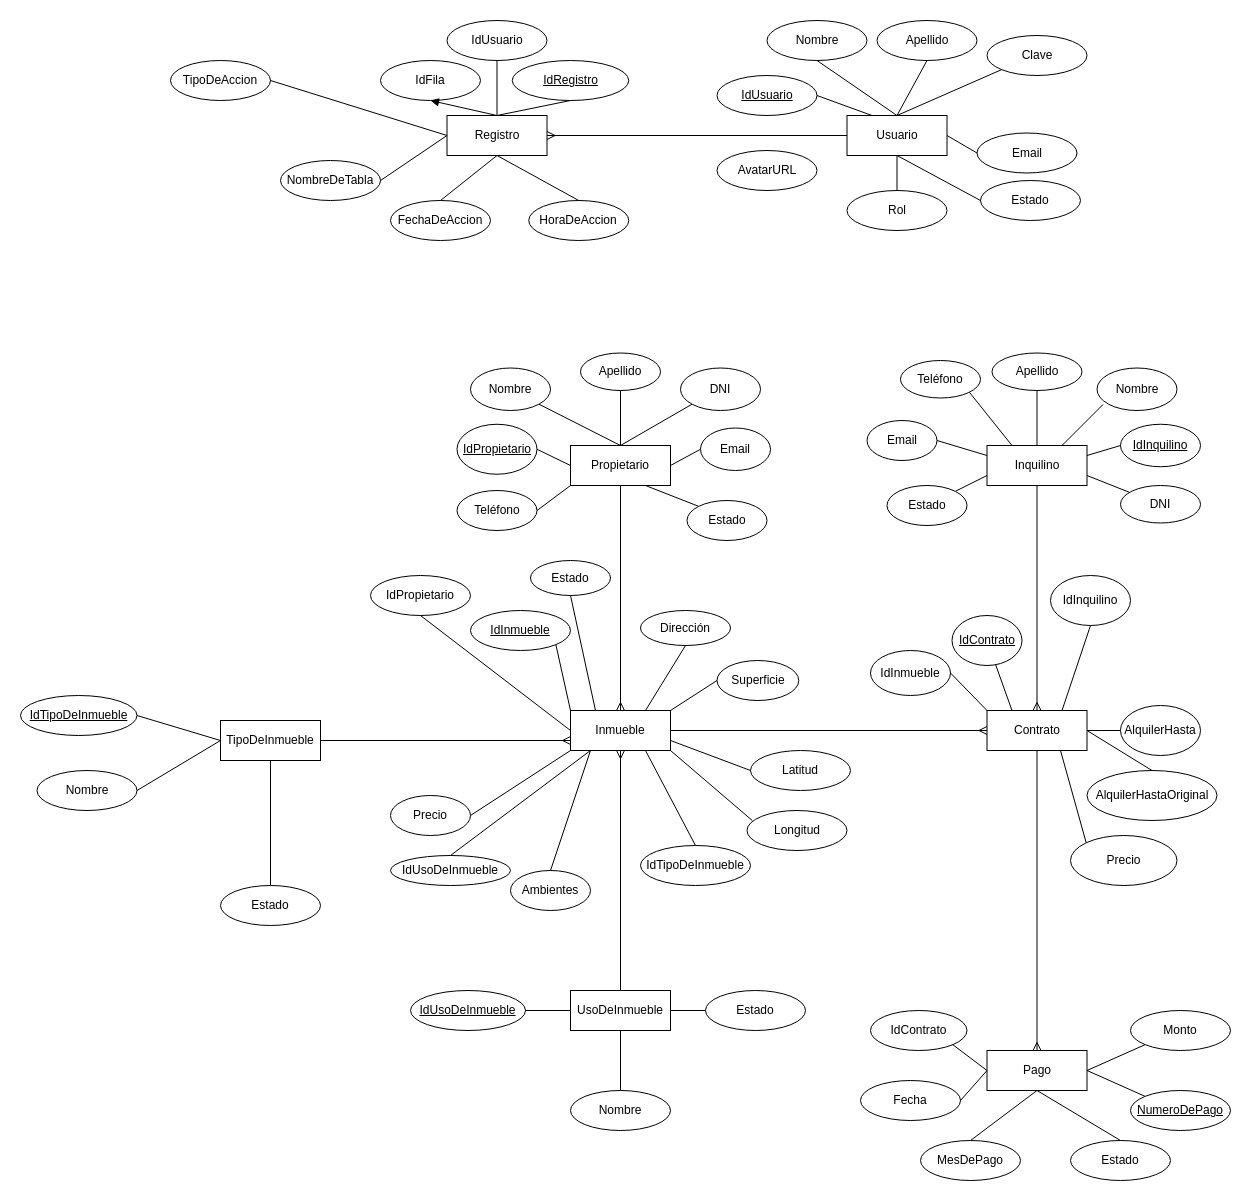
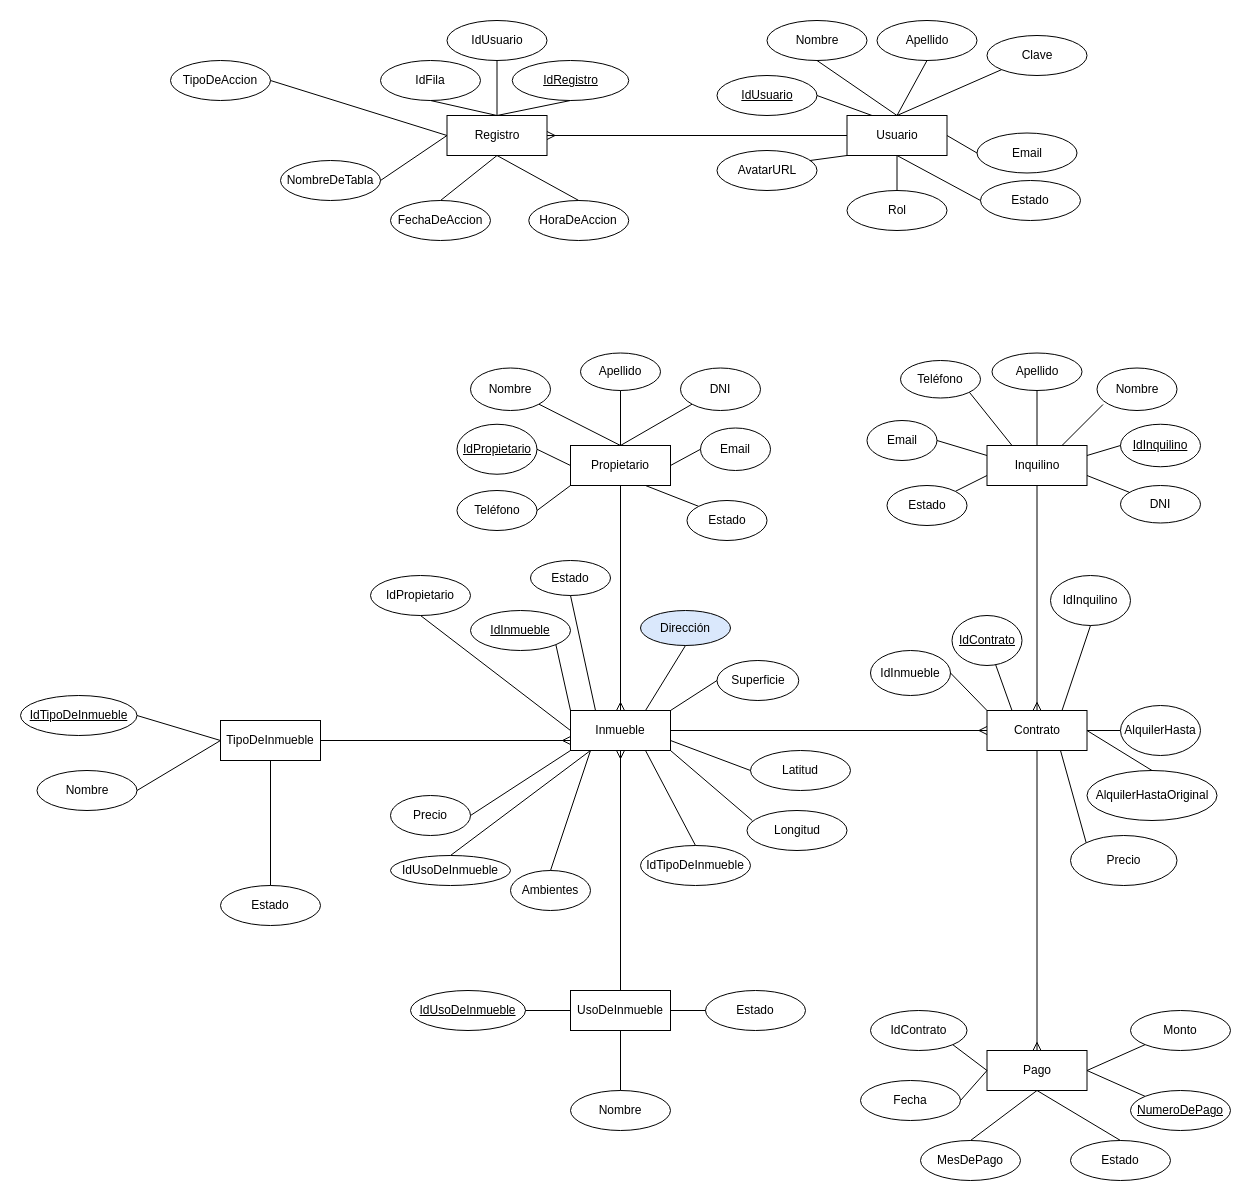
(439, 103) -> (435, 102)
none -> (829, 158)
(686, 628) -> (686, 628)
